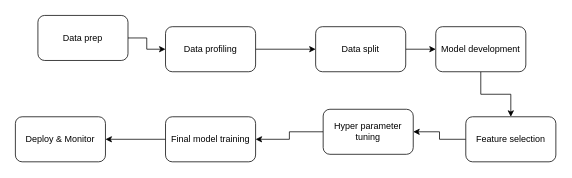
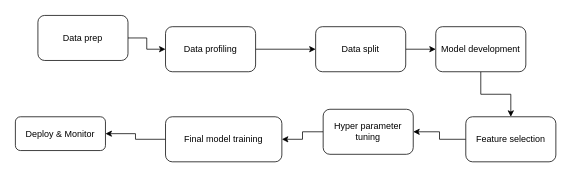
(60, 139) -> (60, 134)
(210, 139) -> (224, 139)
